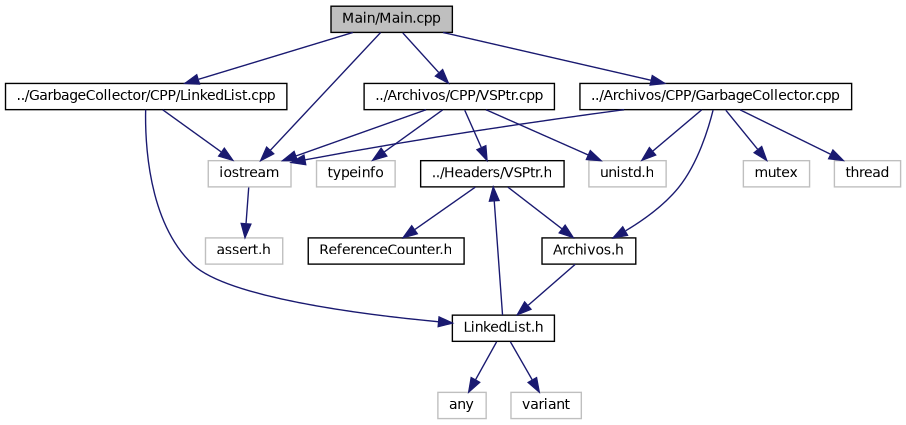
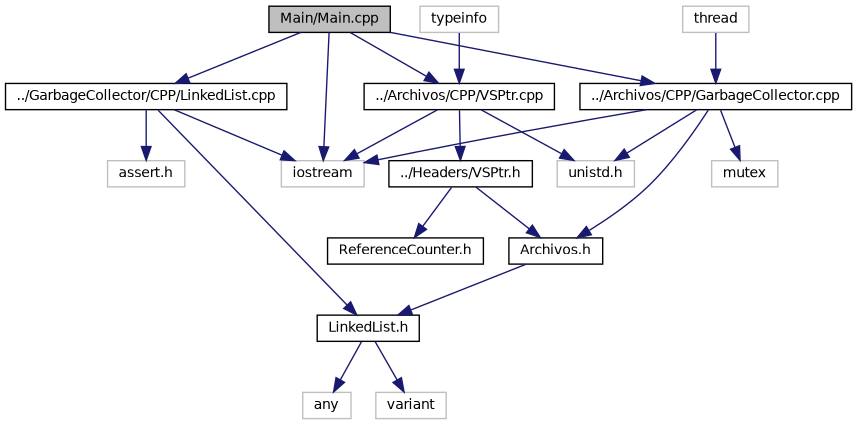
(413, 131) -> (459, 55)
(785, 132) -> (716, 51)
(247, 205) -> (146, 128)
(498, 258) -> none
